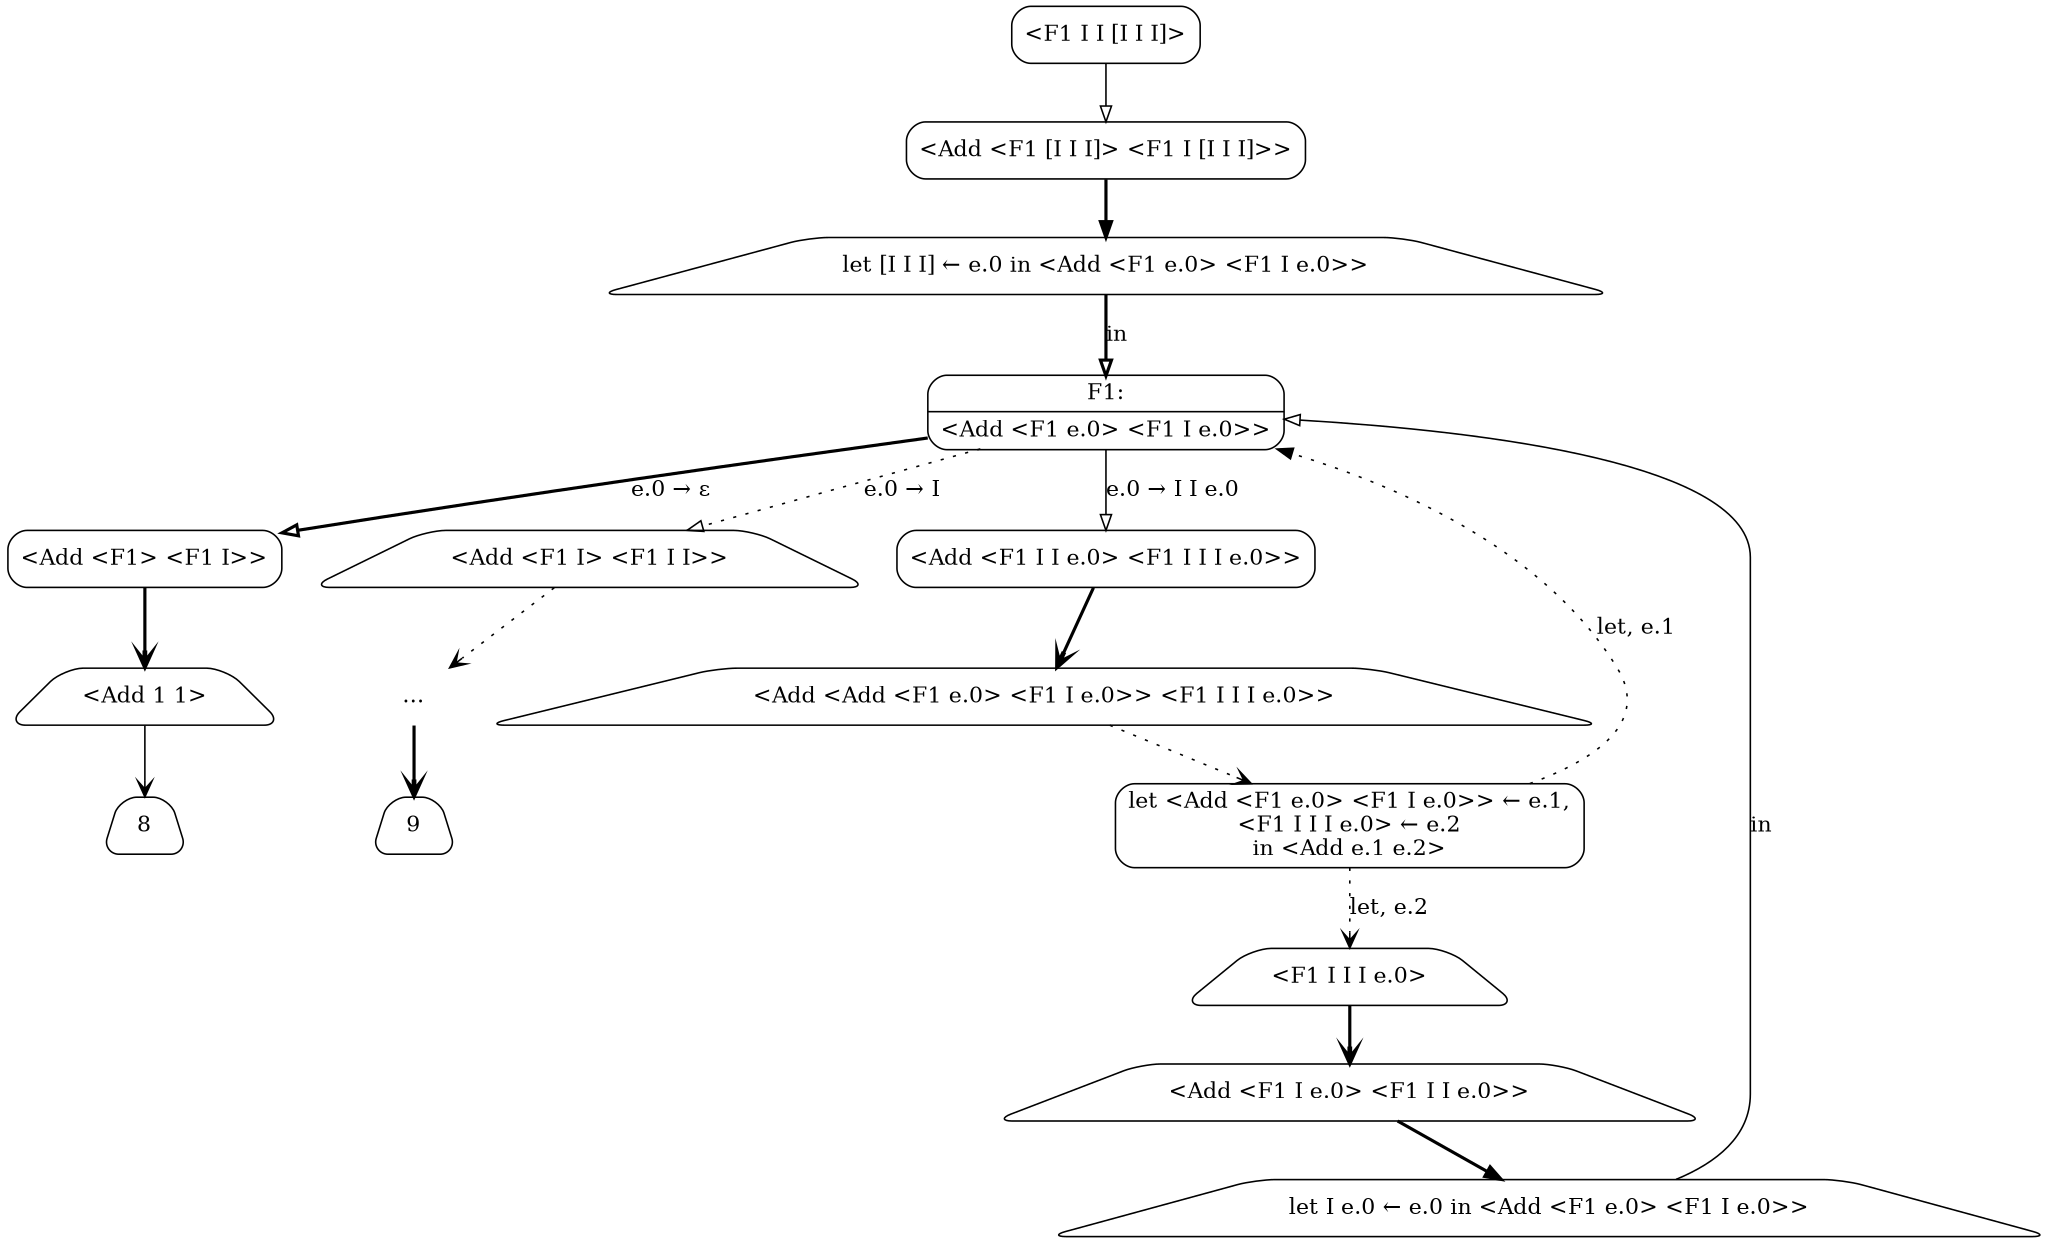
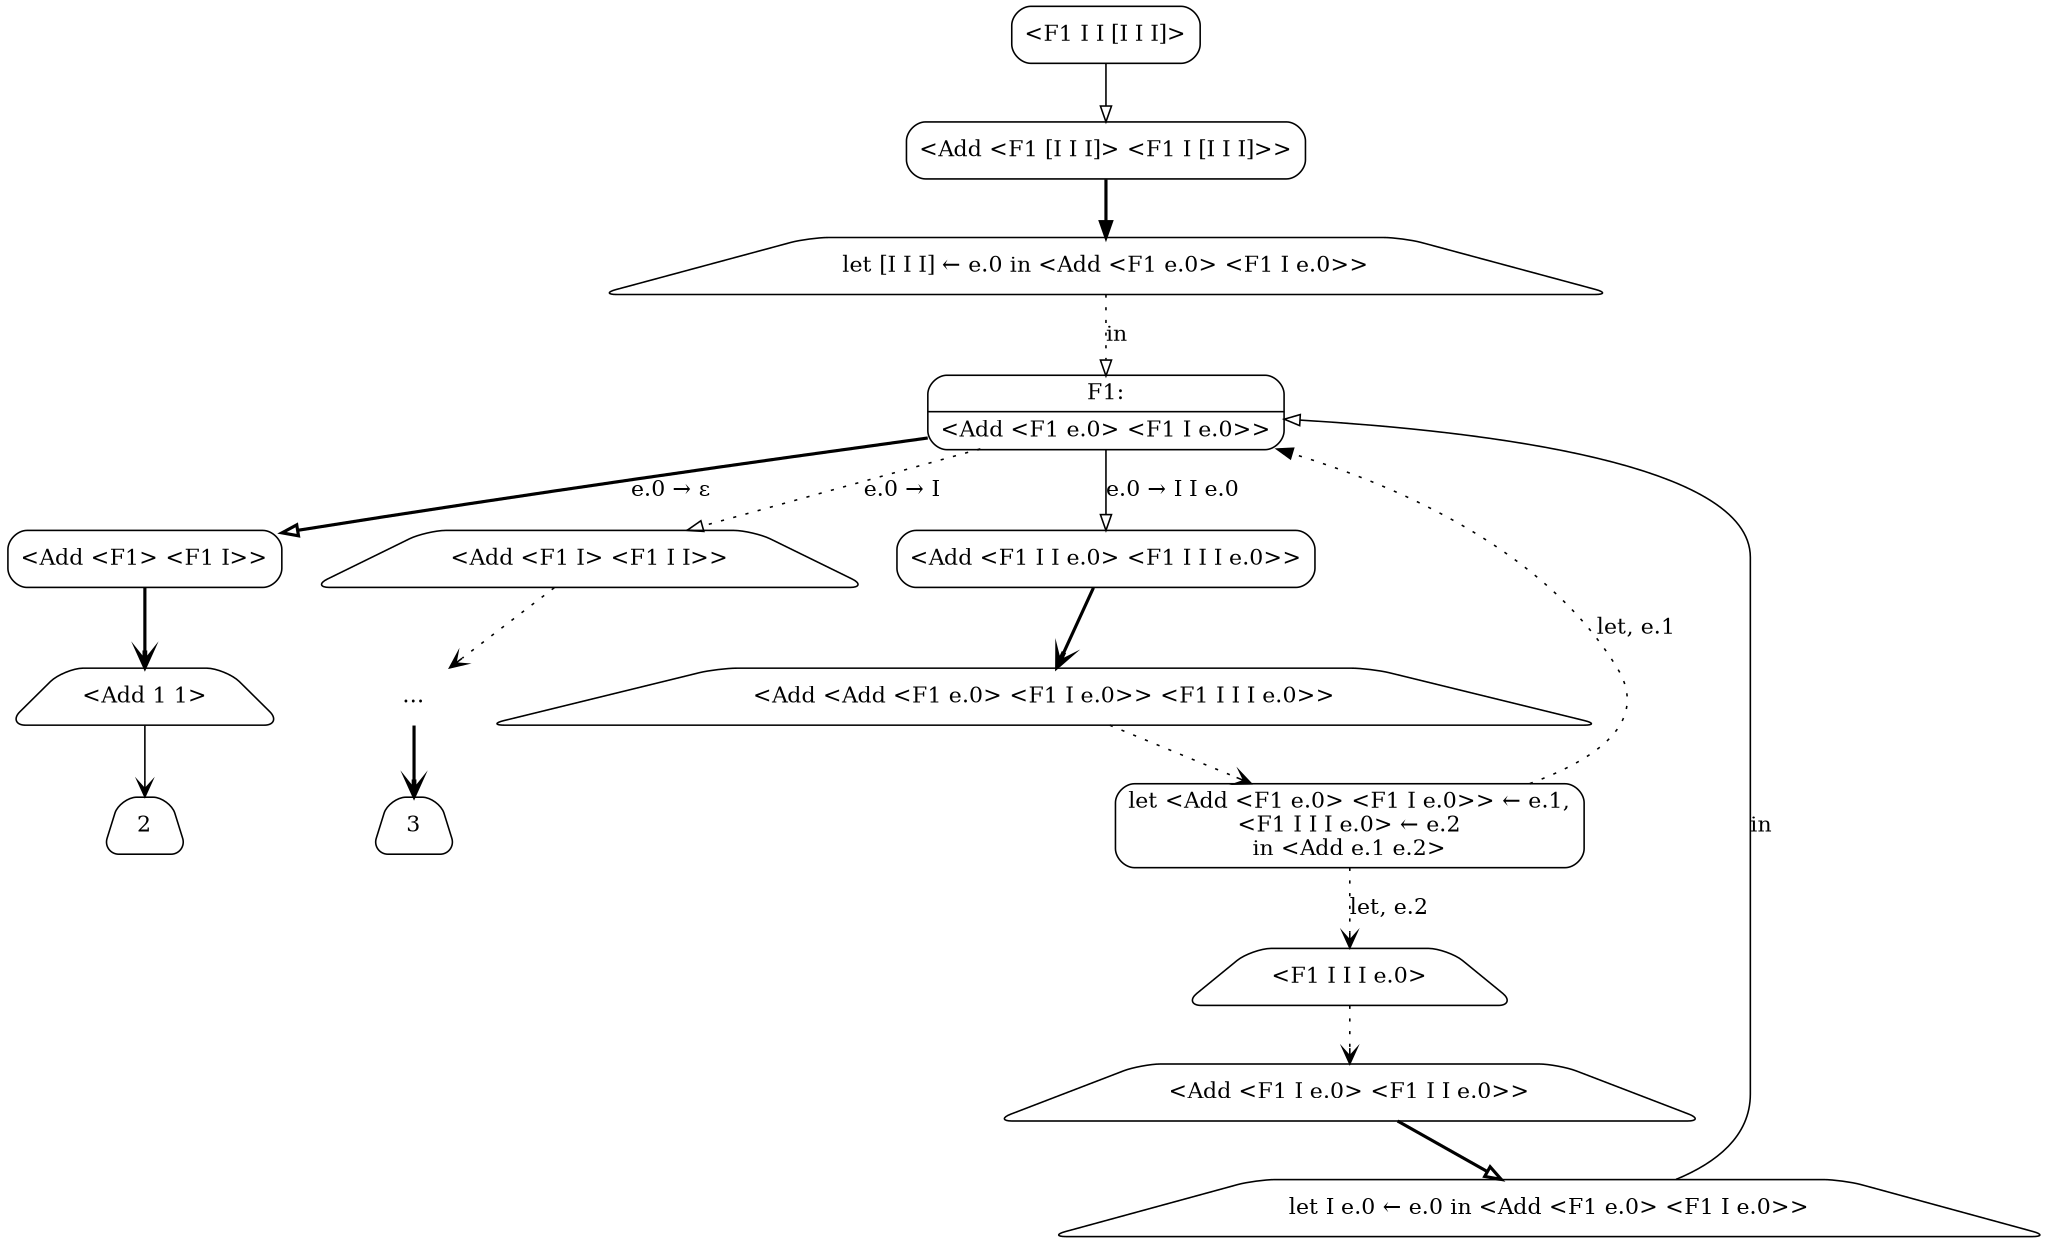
(1106, 327) -> (1106, 327)
(145, 826) -> (145, 826)
(414, 826) -> (414, 826)
(1350, 1027) -> (1350, 1027)
(1442, 1146) -> (1442, 1146)
